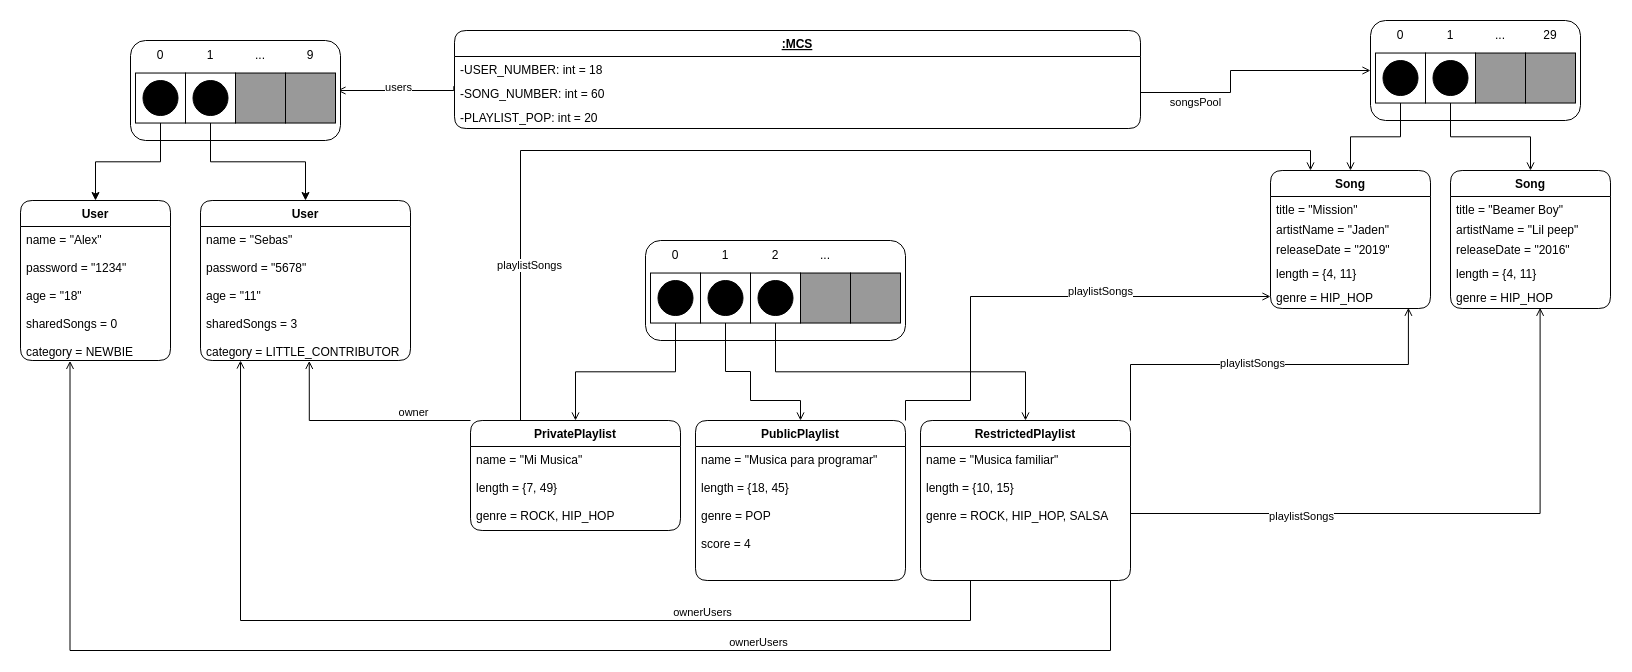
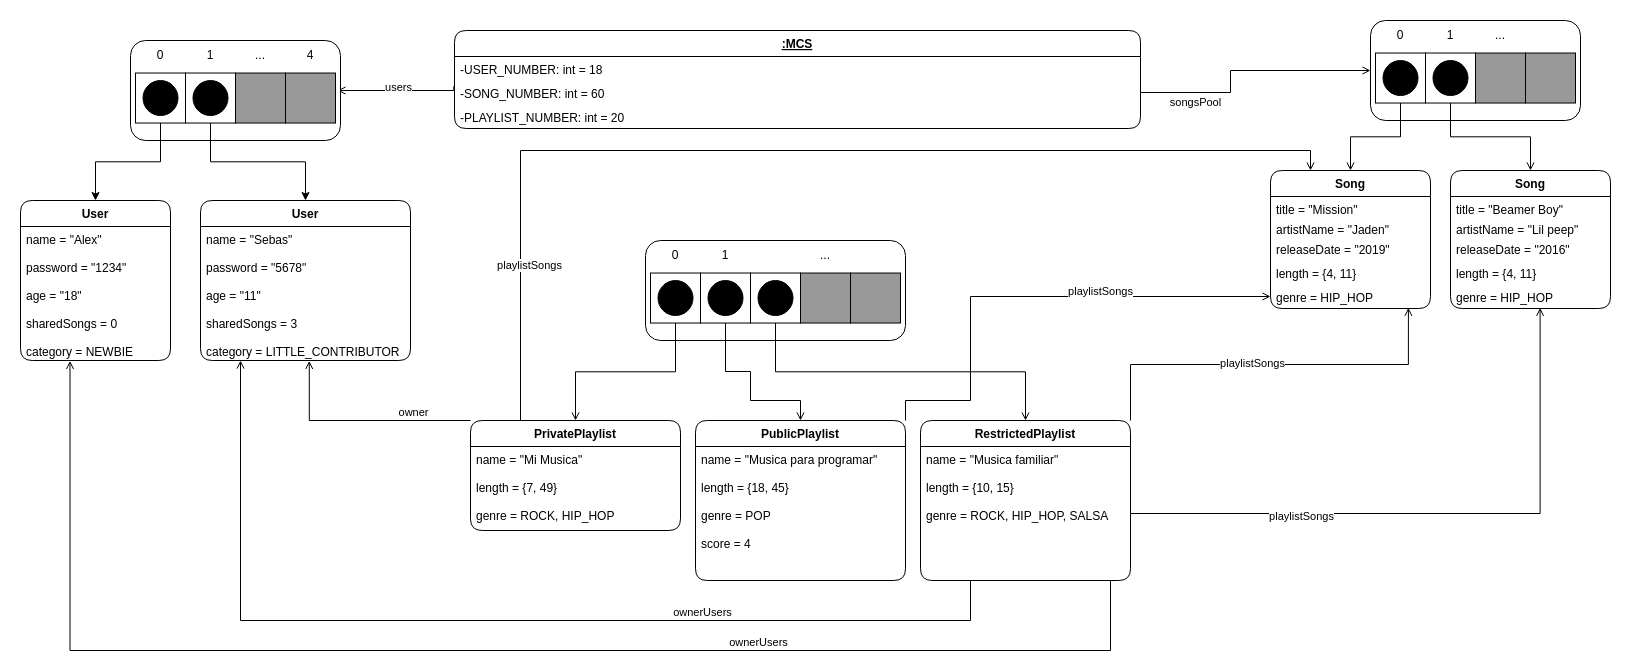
(1551, 36) -> none
(311, 56) -> (311, 56)
(531, 118) -> (541, 118)
(776, 256) -> none
